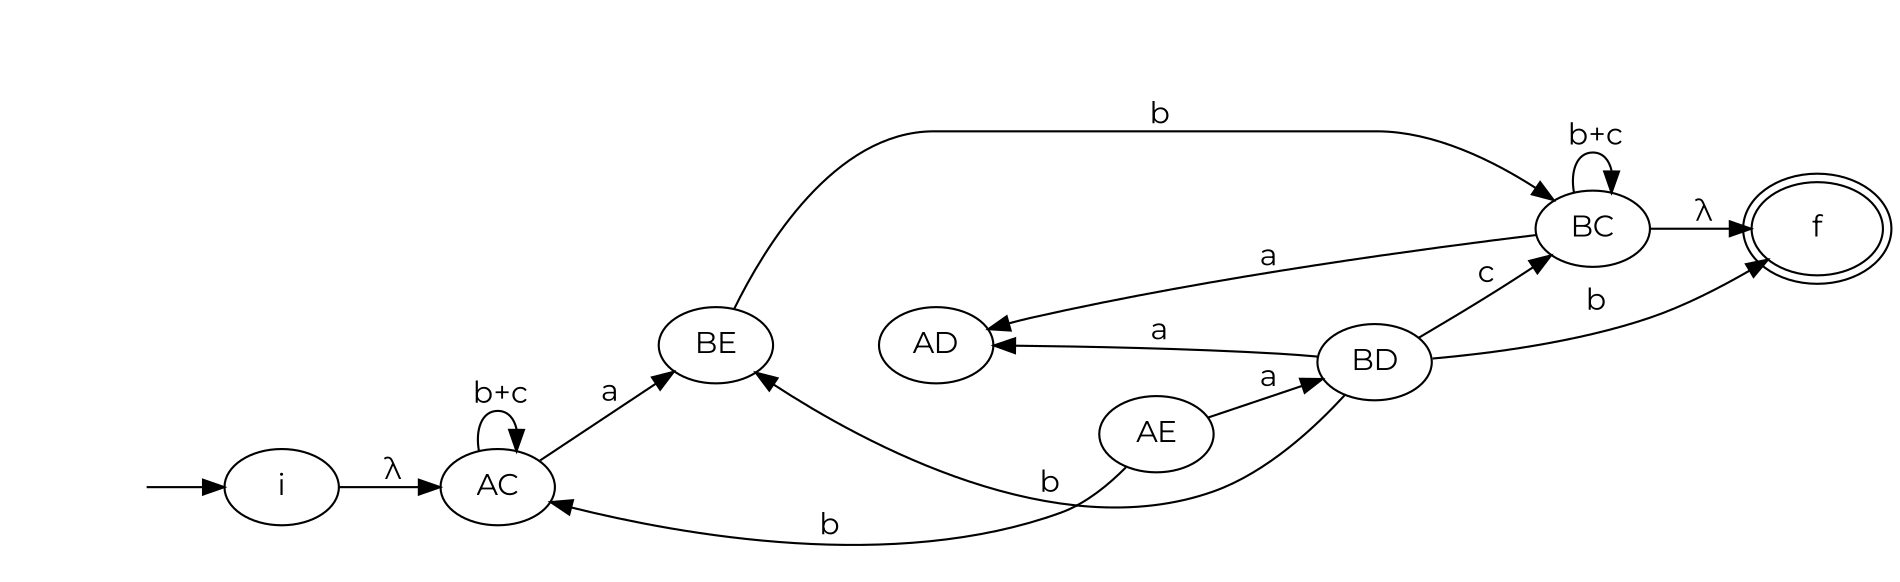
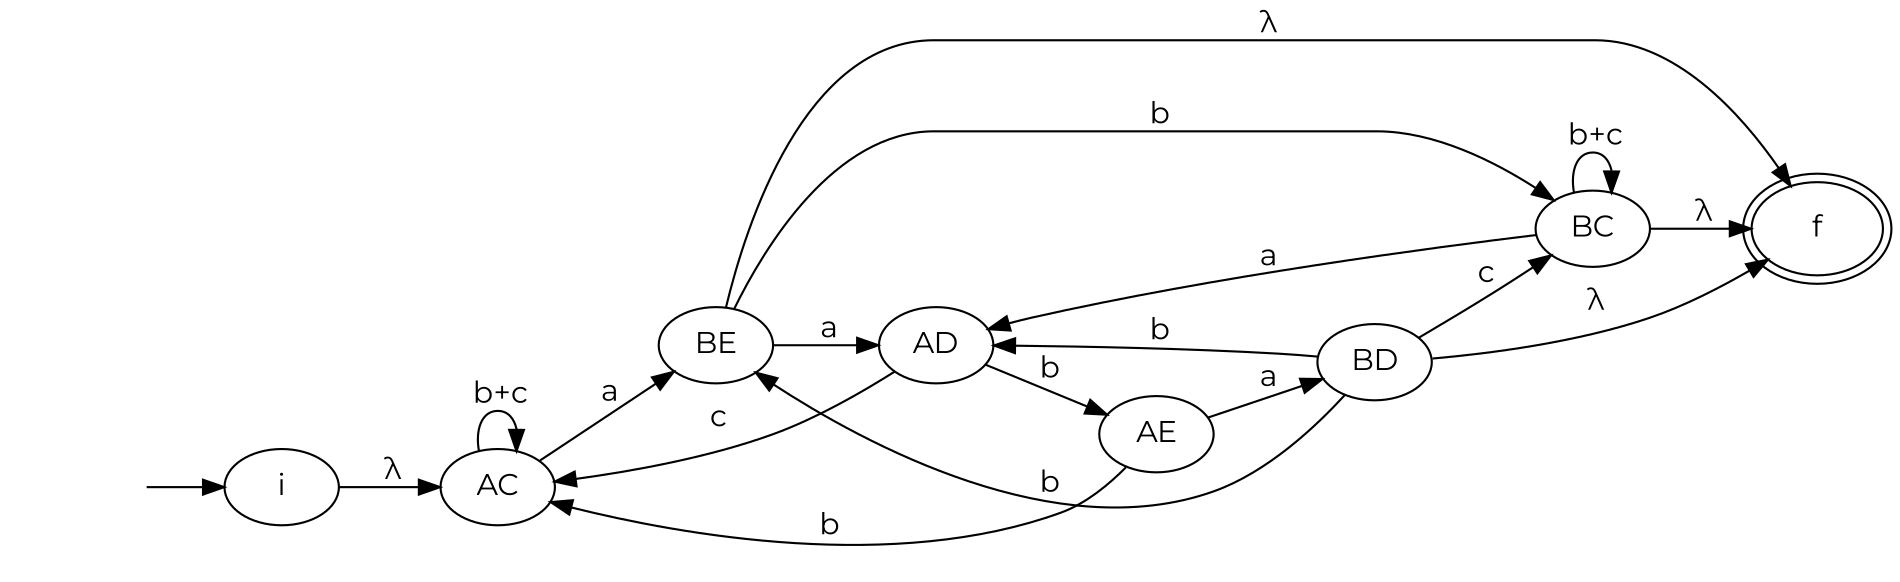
none -> (1199, 40)
(1593, 302) -> (1593, 302)
(1156, 331) -> (1156, 331)
none -> (815, 345)
none -> (1037, 386)
none -> (742, 444)
